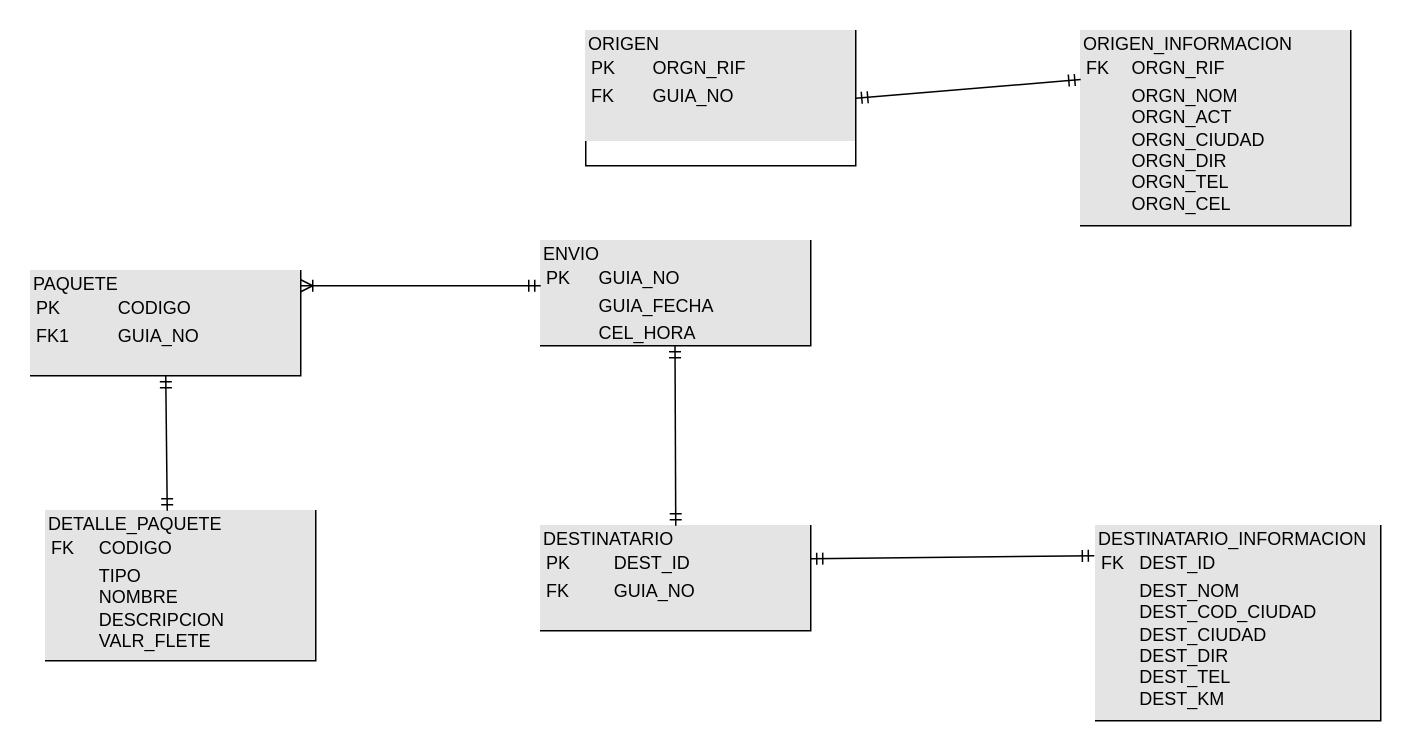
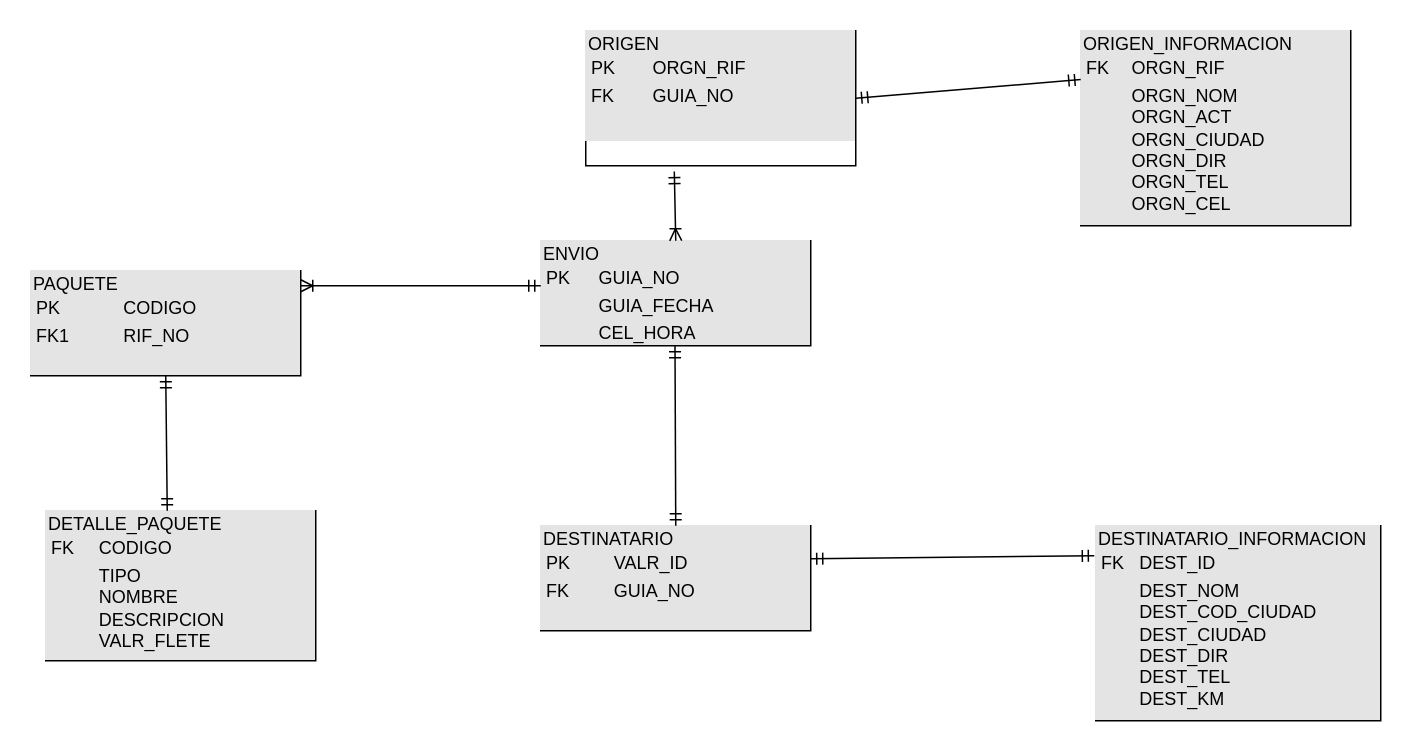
none -> (675, 206)
(81, 303) -> (76, 303)
(601, 558) -> (601, 558)
